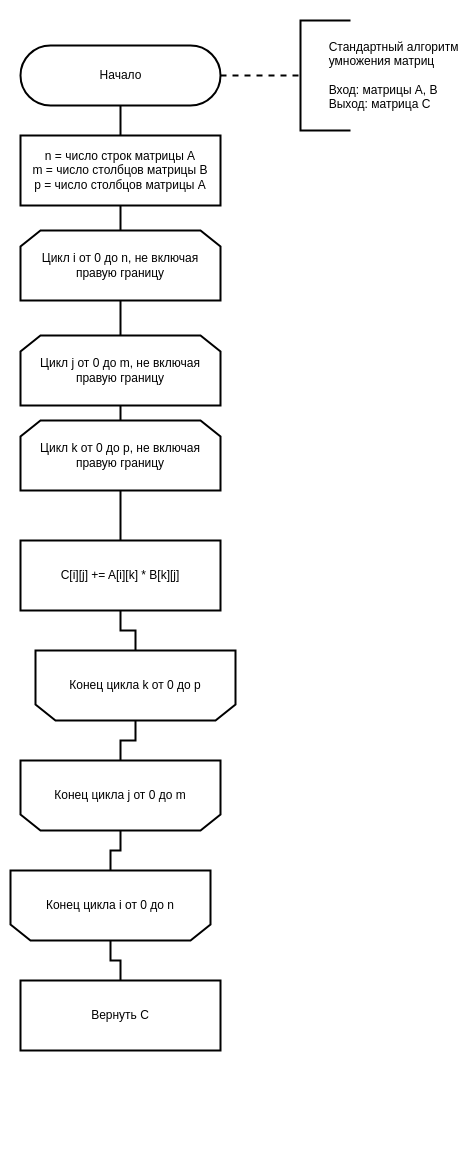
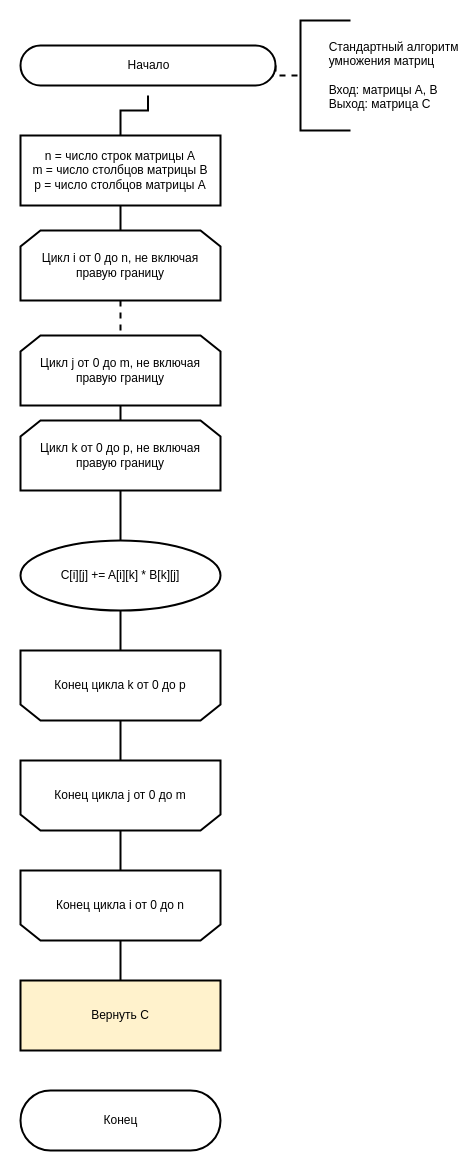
(121, 76) -> (148, 66)
(121, 320) -> (121, 320)
(121, 576) -> (121, 576)
(136, 686) -> (121, 686)
(111, 906) -> (121, 906)
(121, 1016) -> (121, 1016)
none -> (121, 1121)
